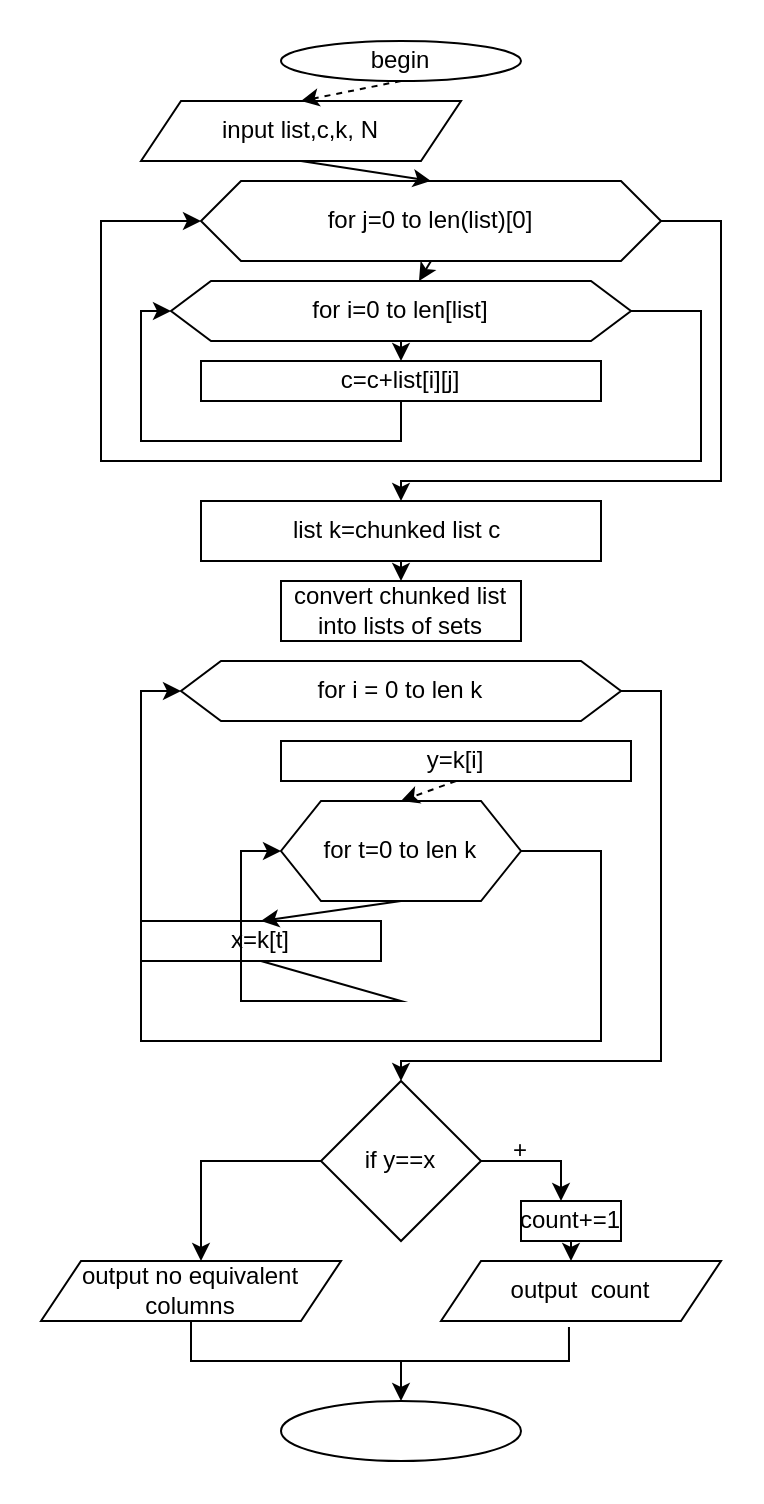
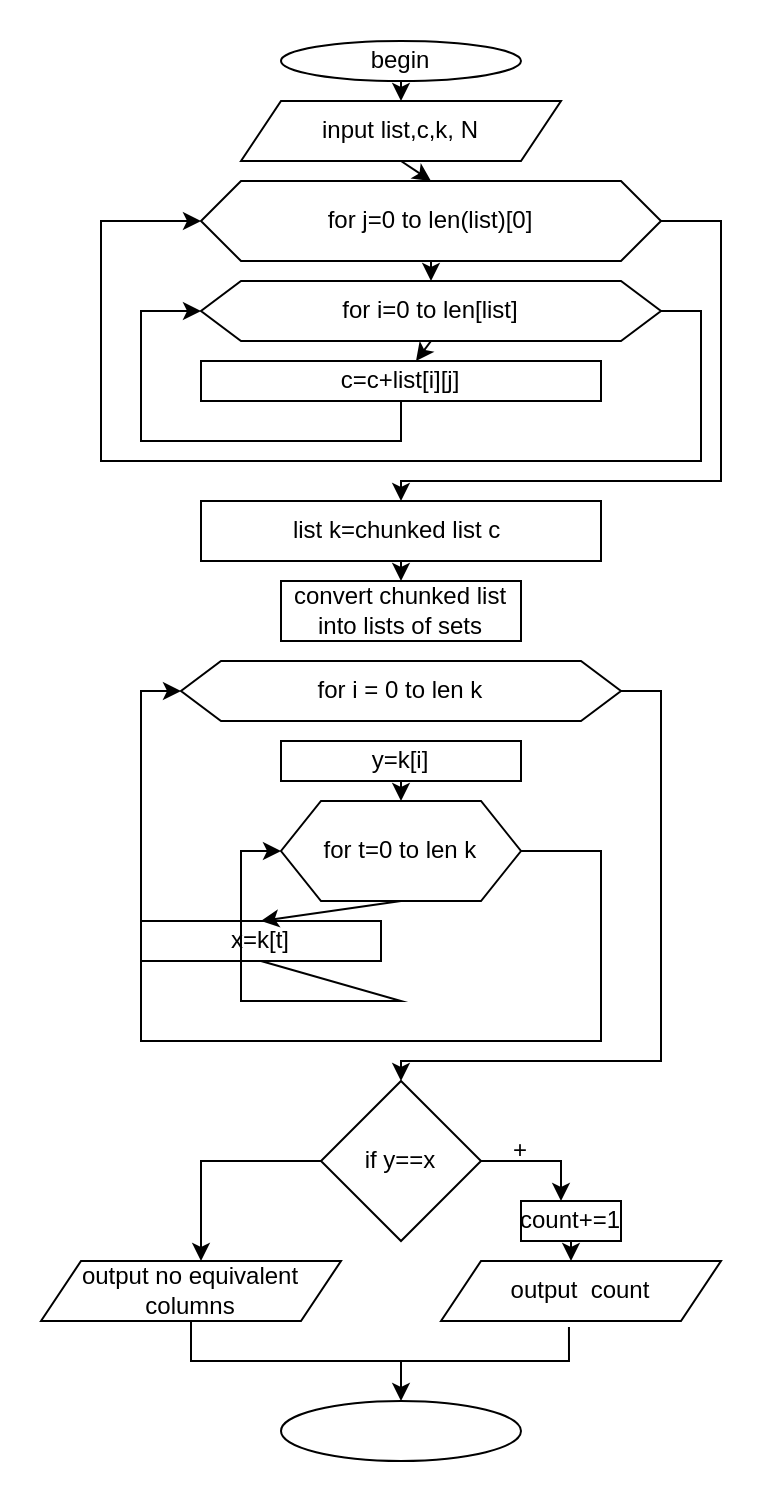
(301, 131) -> (401, 131)
(401, 311) -> (431, 311)
(456, 761) -> (401, 761)
